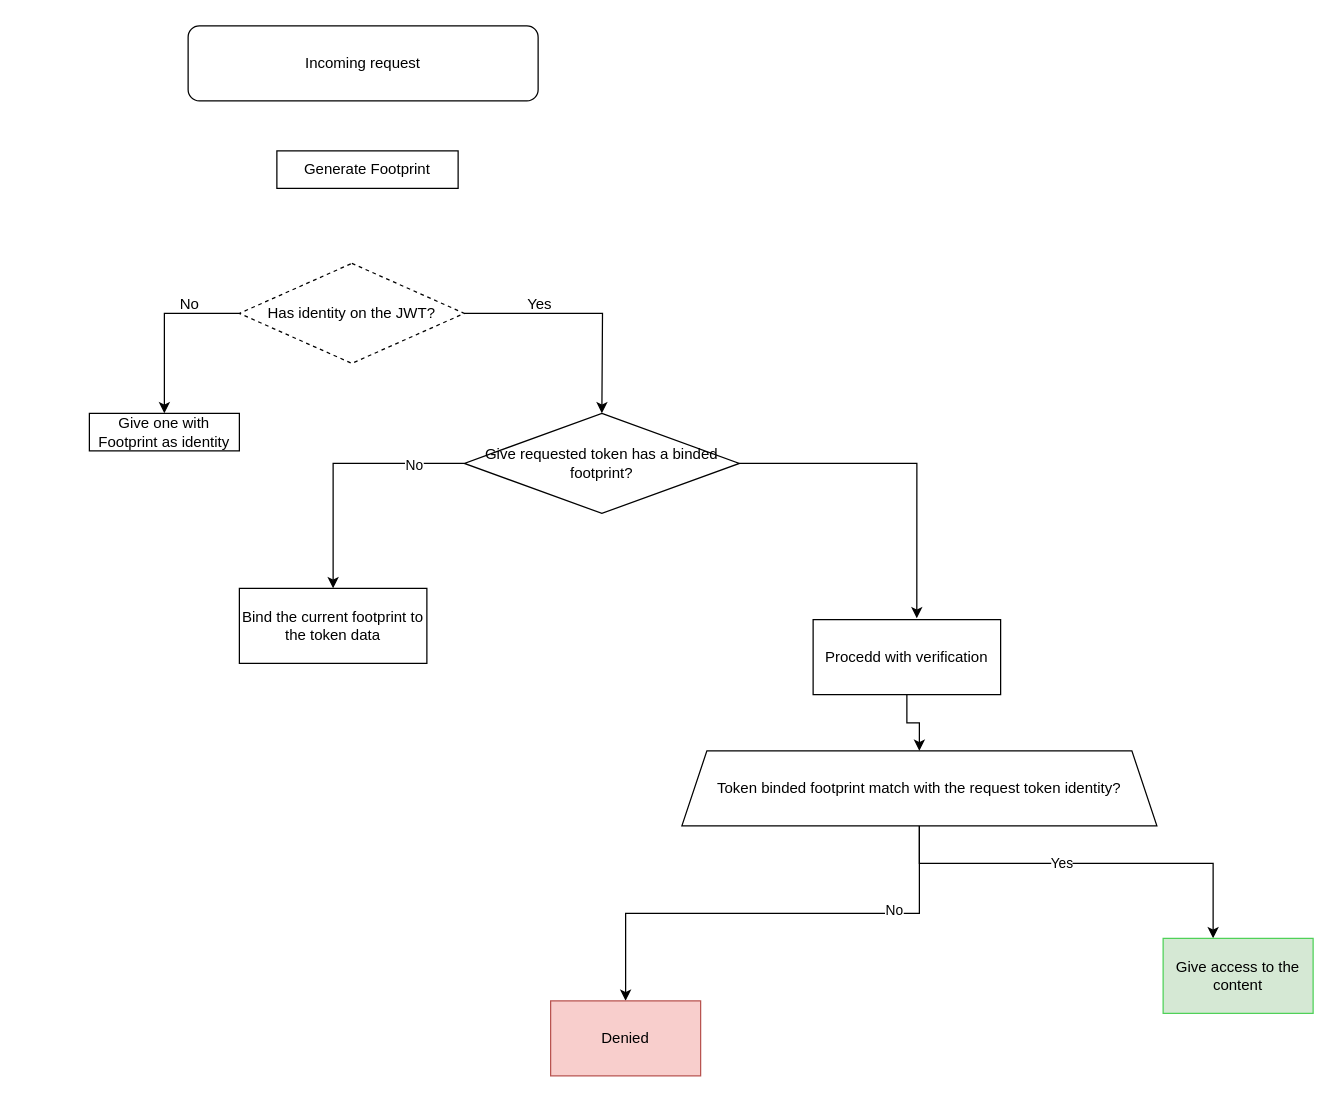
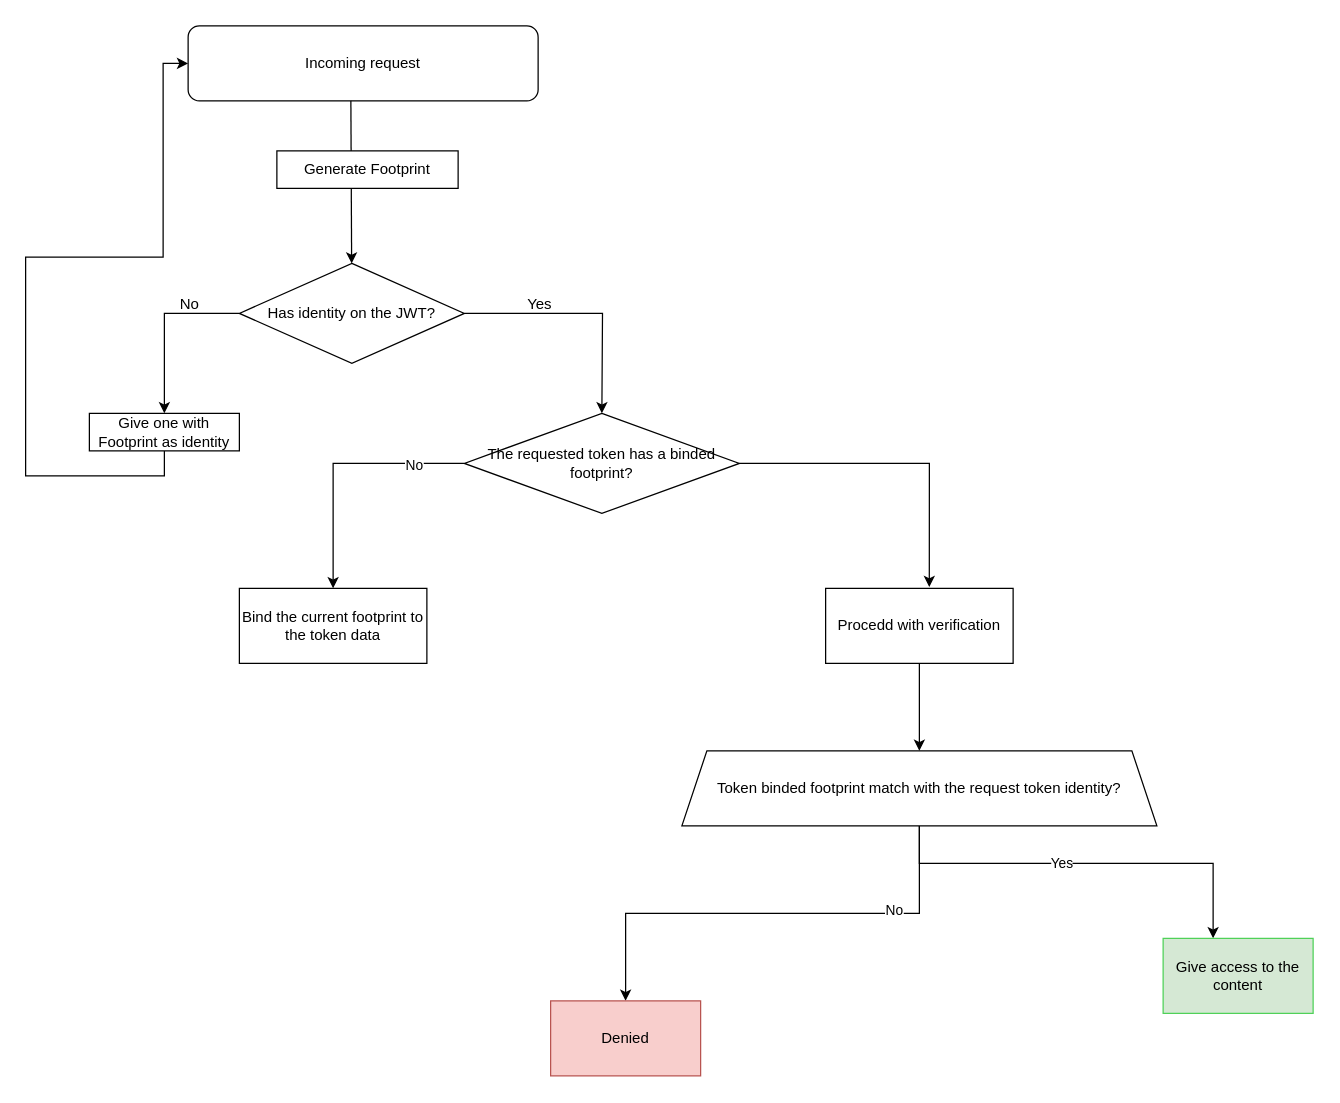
none -> (351, 221)
none -> (26, 274)
(352, 313) -> (352, 313)
(602, 463) -> (602, 463)
(907, 657) -> (919, 626)
